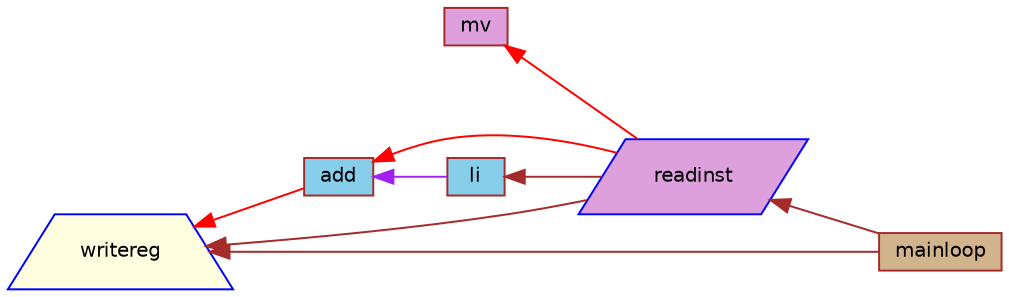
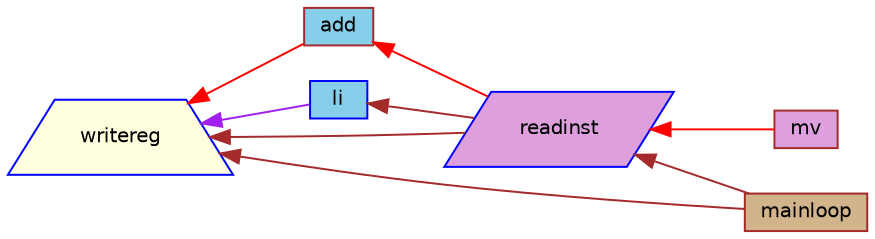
(579, 98) -> (723, 129)
(420, 177) -> (266, 112)
(476, 177) -> (339, 100)
